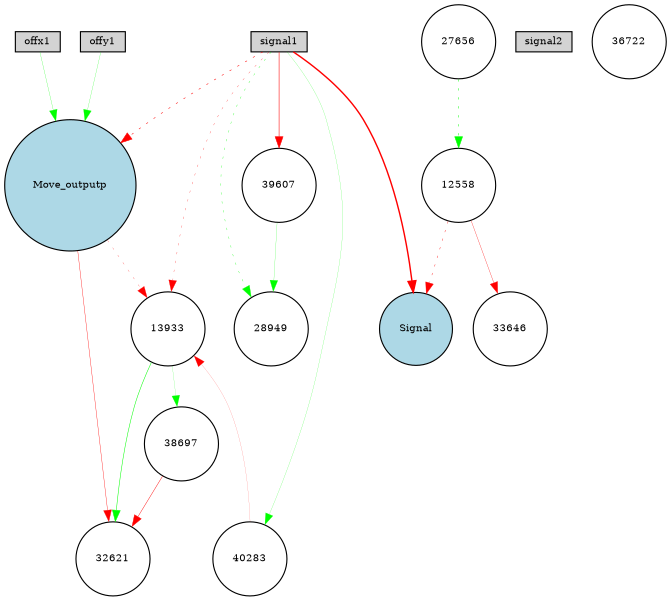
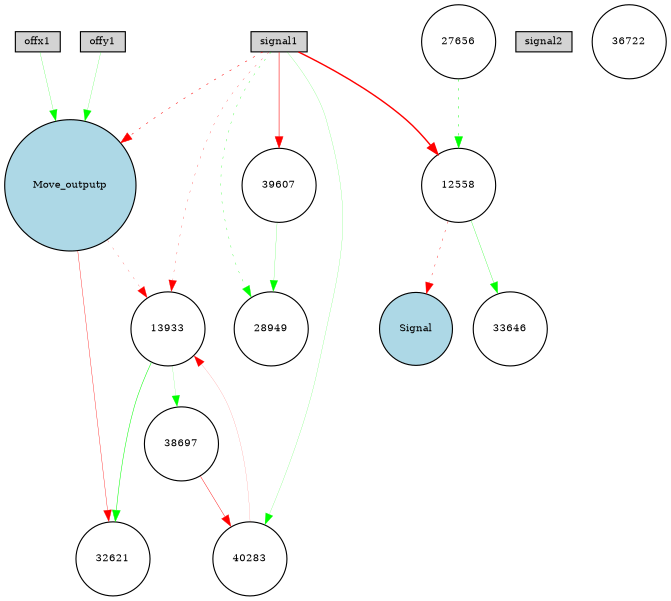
(379, 152) -> (369, 92)
(482, 252) -> (482, 252)
(150, 496) -> (213, 496)
